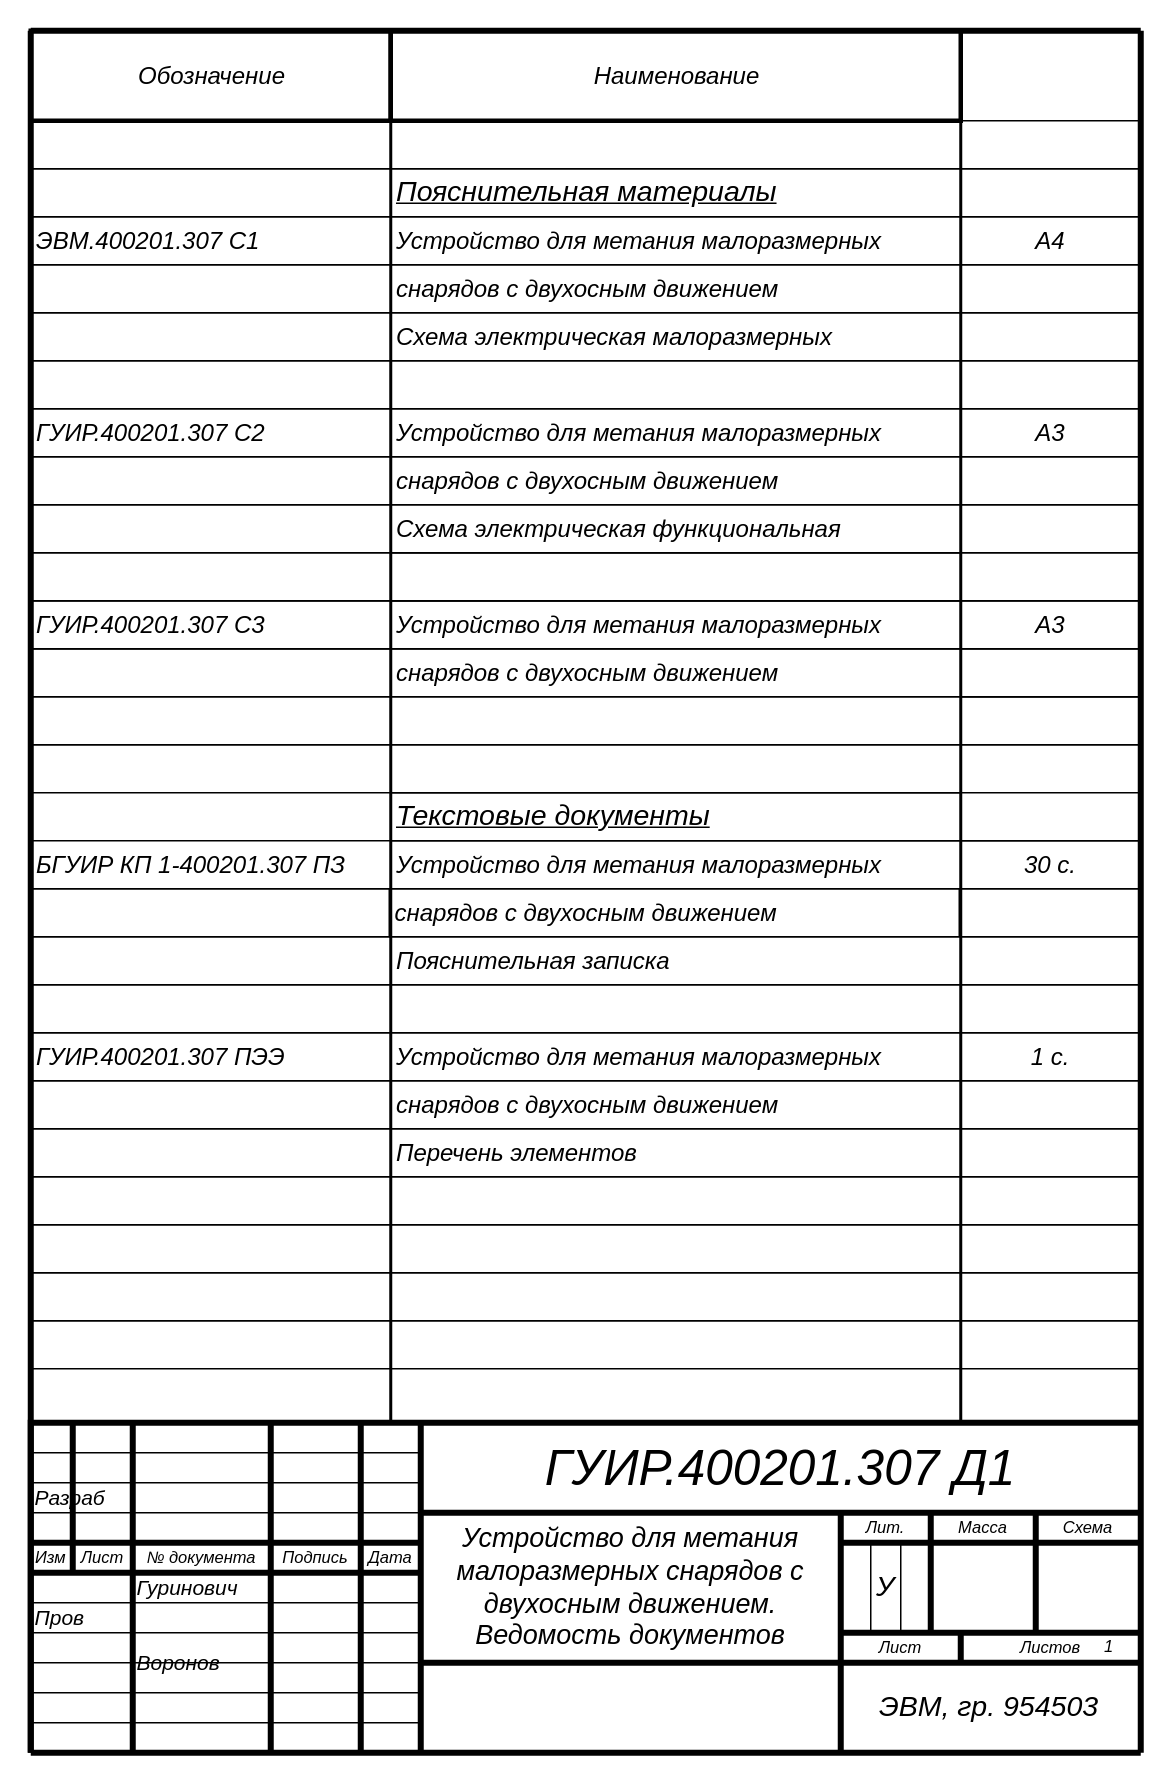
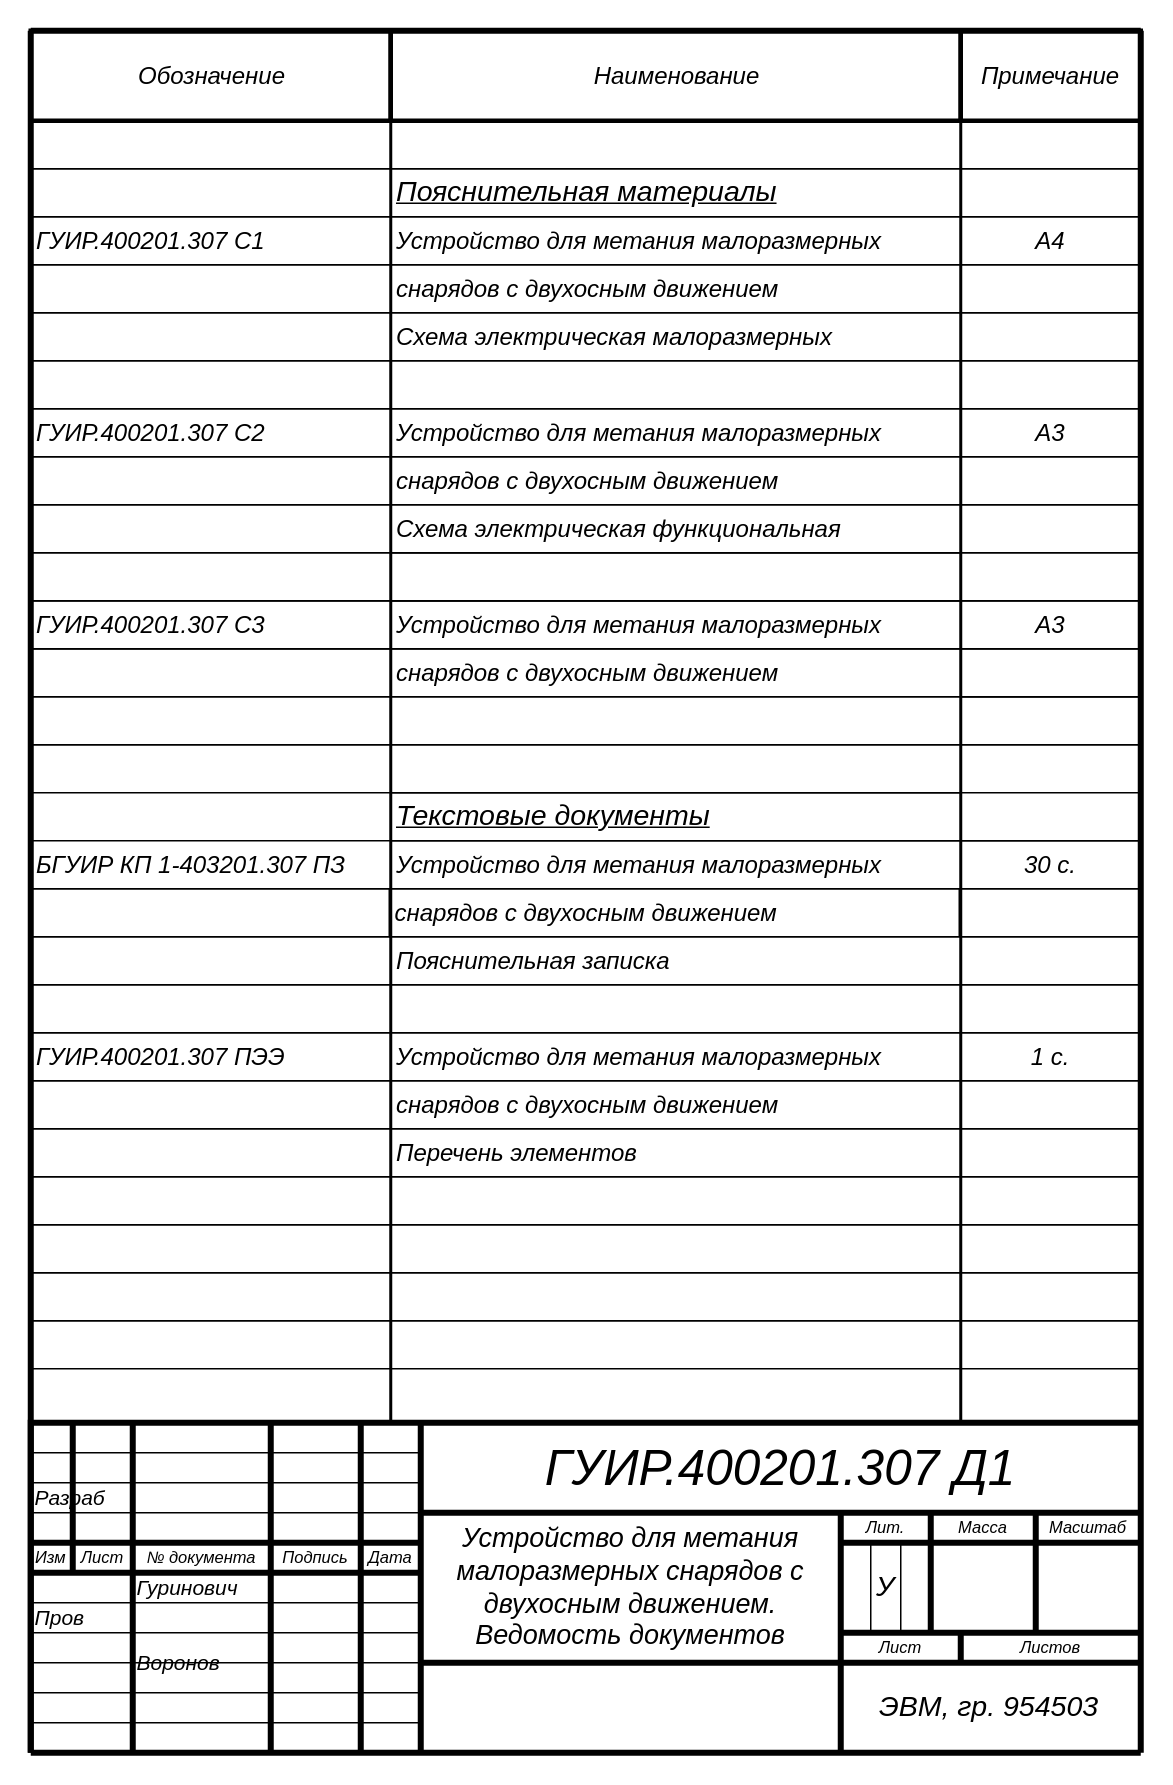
none -> (1051, 76)
(142, 241) -> (148, 241)
(186, 865) -> (186, 865)
(1088, 1528) -> (1088, 1528)
(1109, 1646) -> none
